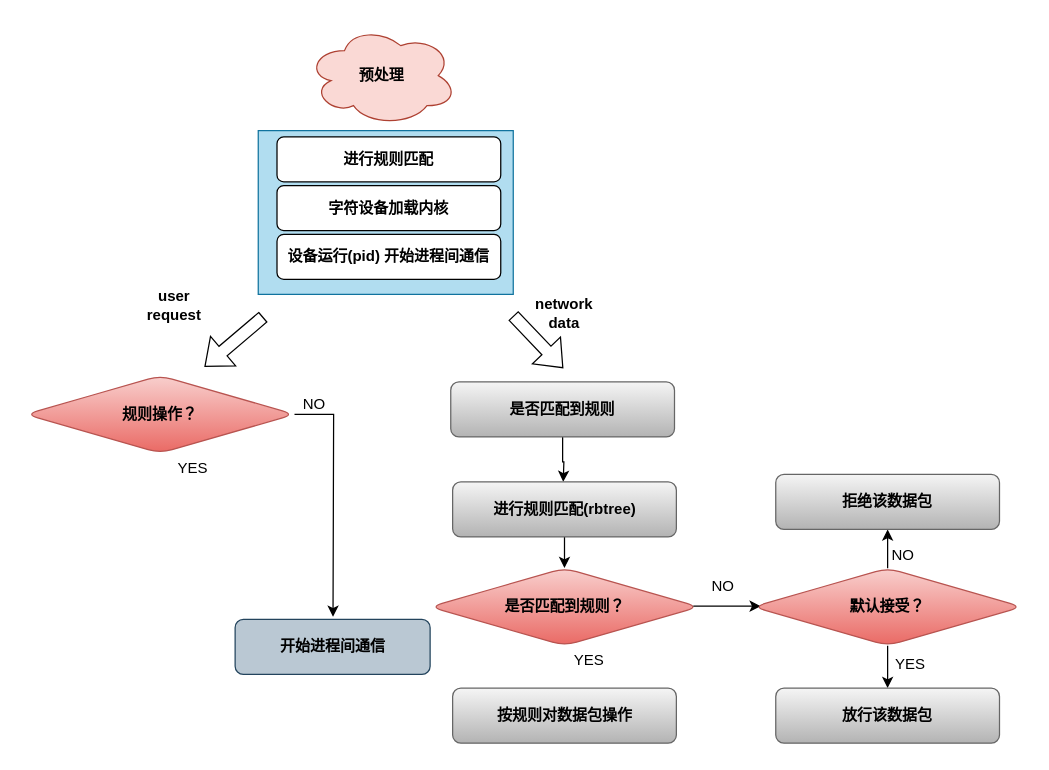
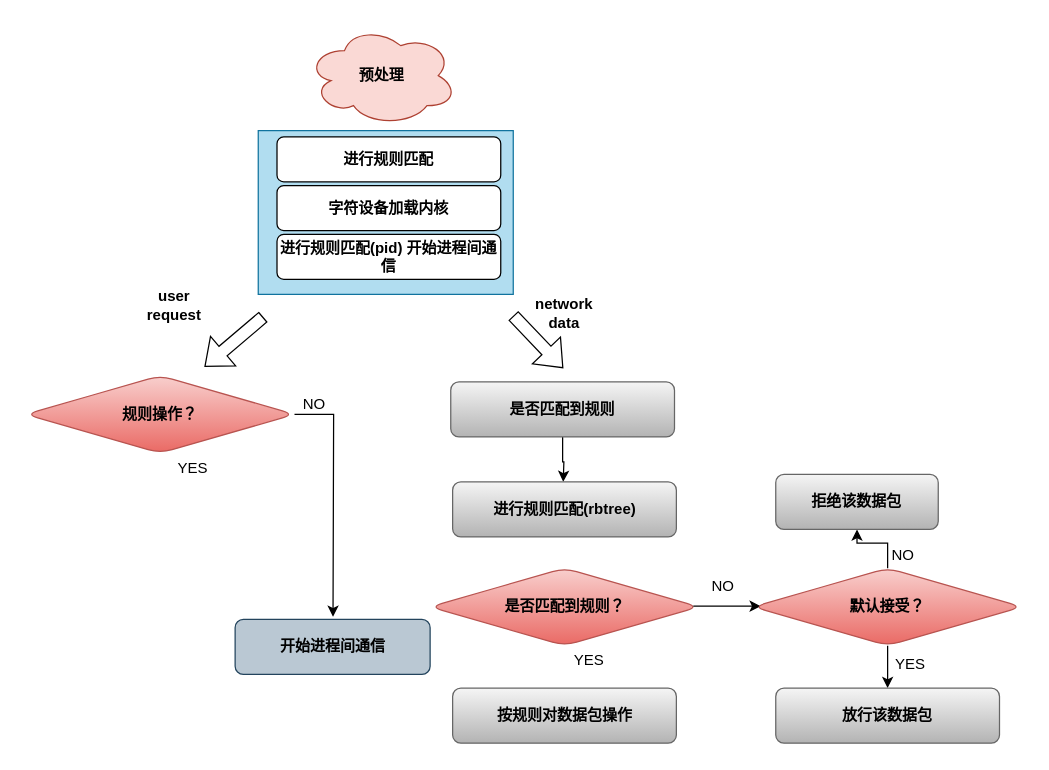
(389, 257) -> (389, 257)
(888, 502) -> (857, 502)
(564, 557) -> none
